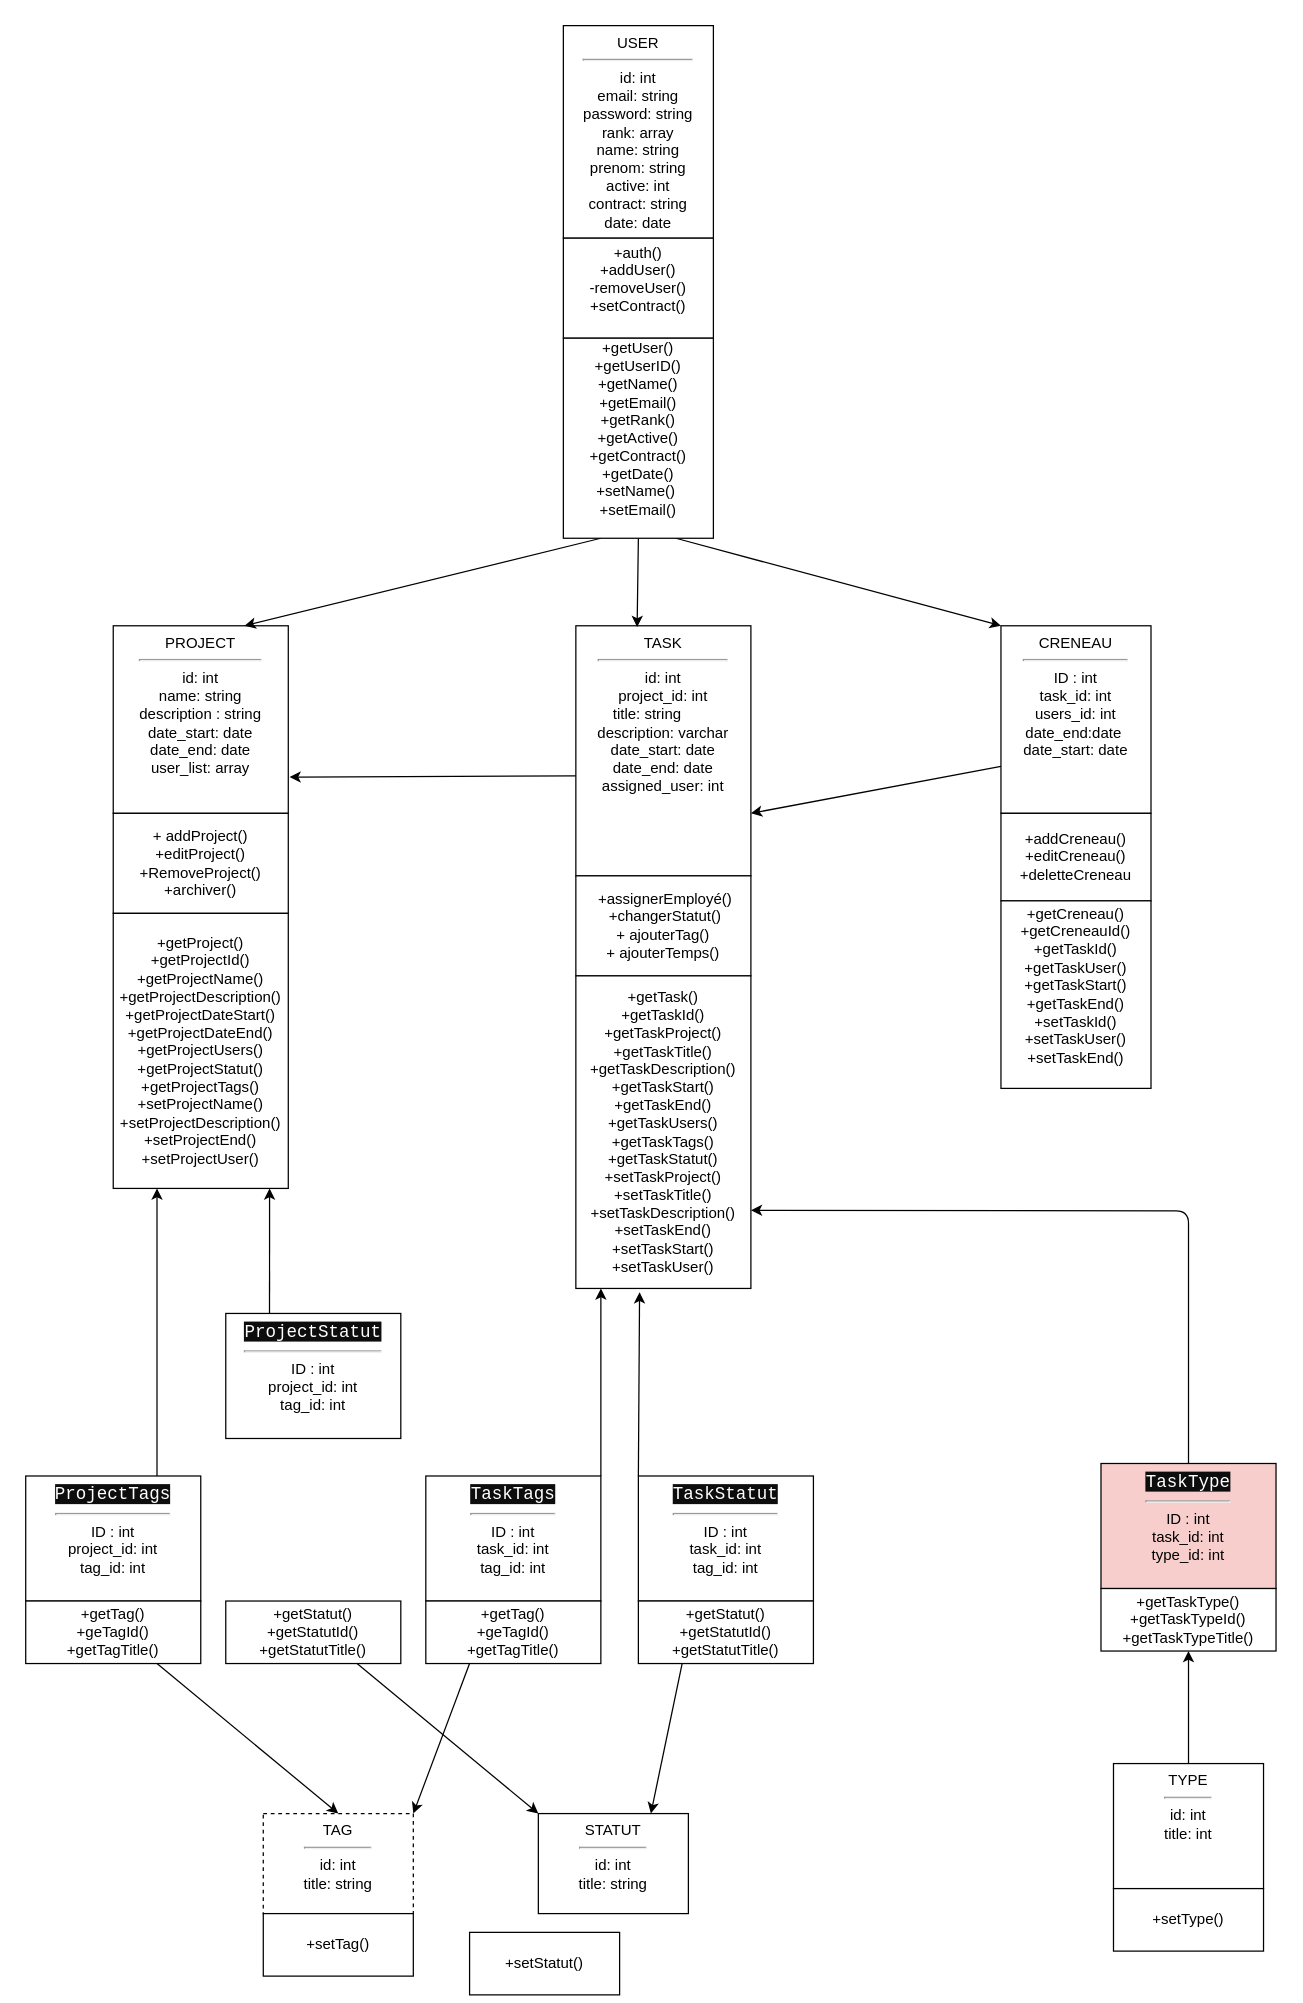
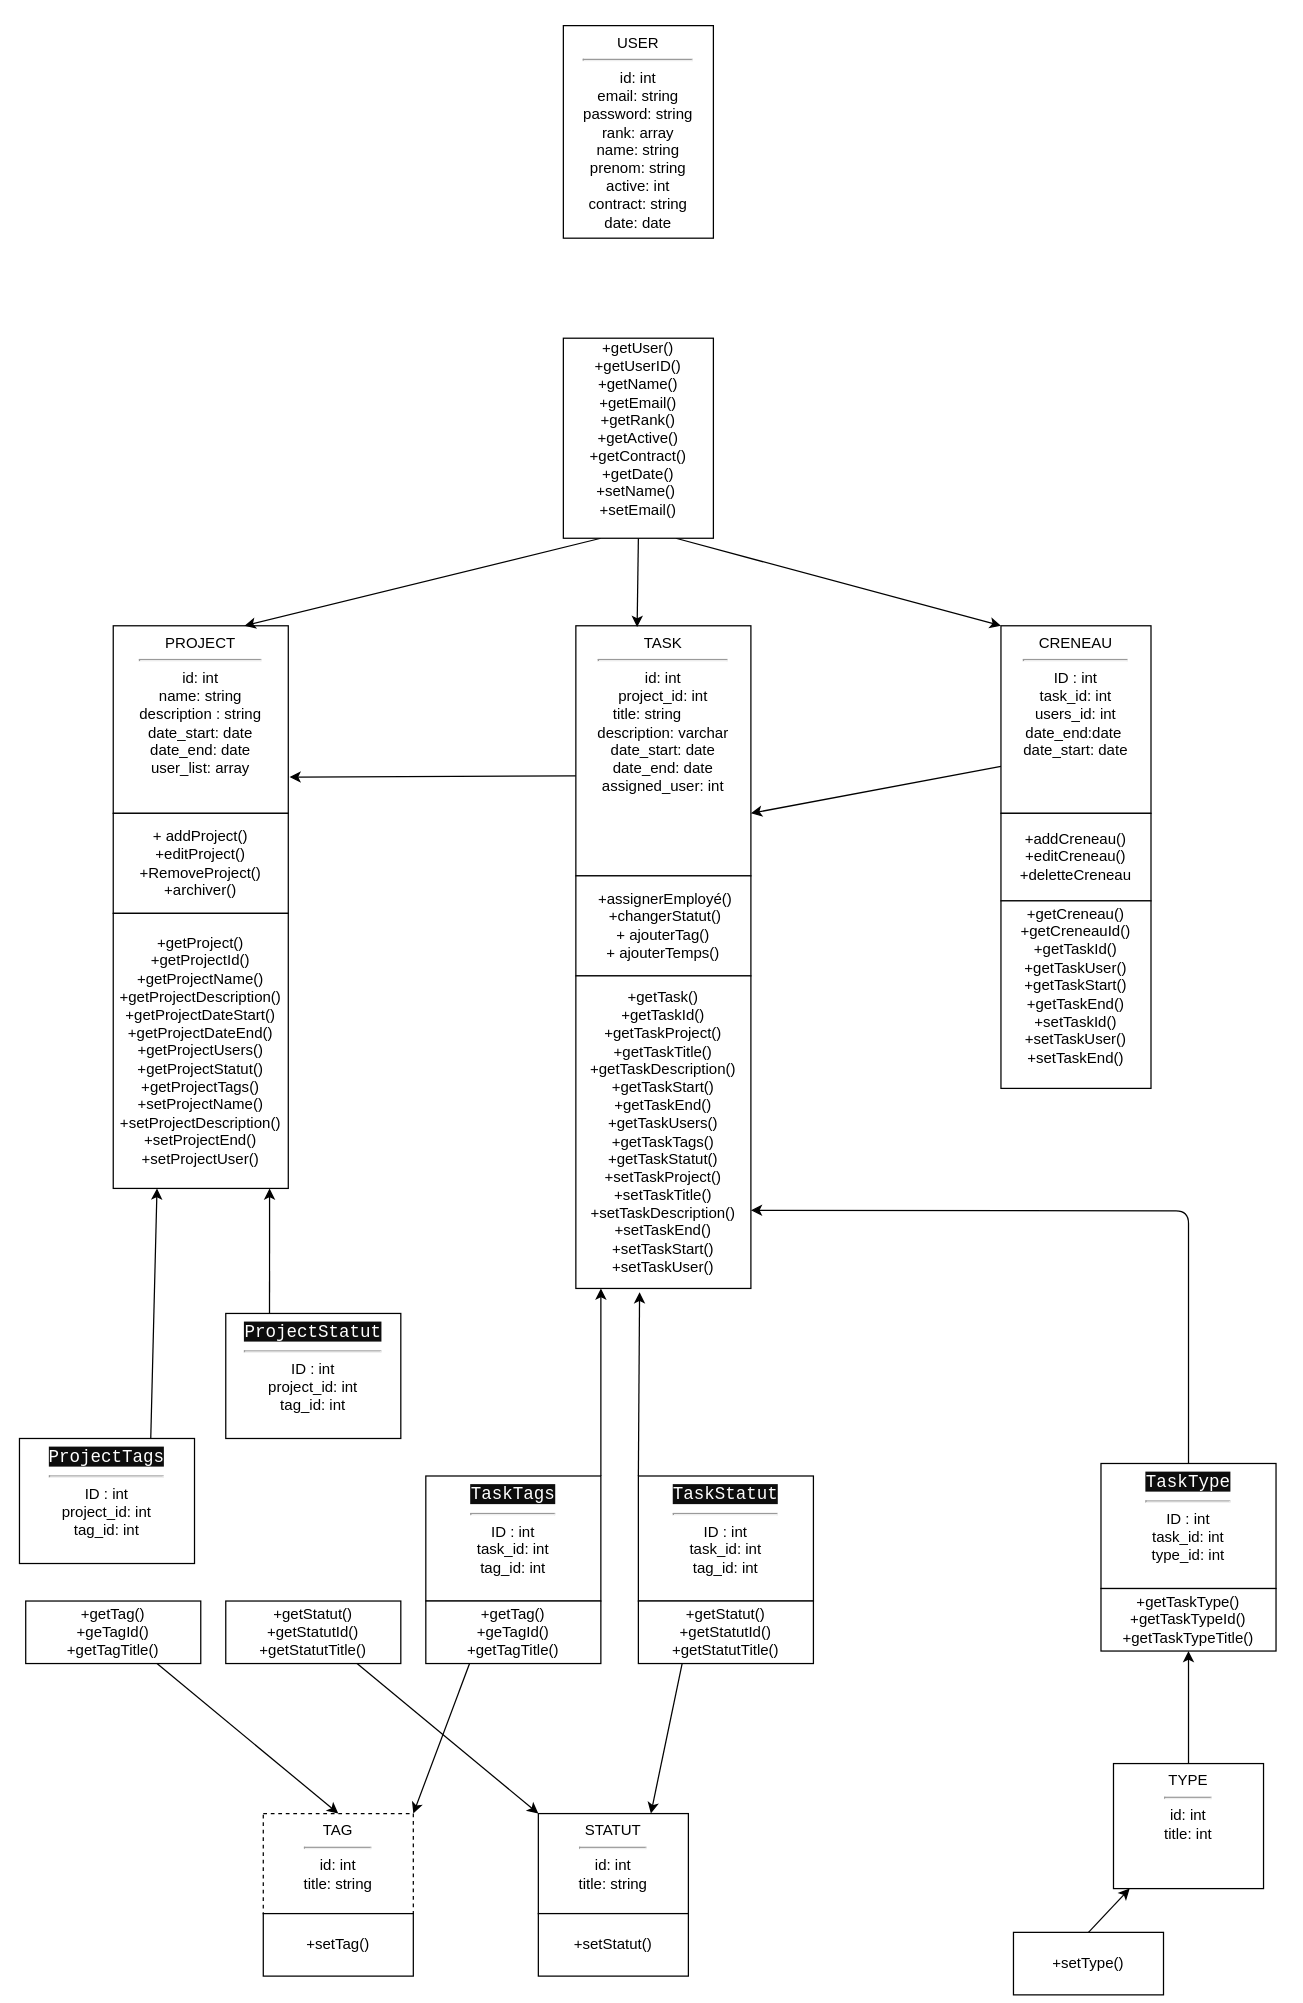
(638, 288) -> none
(1188, 1526) -> (1188, 1526)
(113, 1538) -> (107, 1501)
(1188, 1919) -> (1088, 1963)
(544, 1963) -> (613, 1944)
